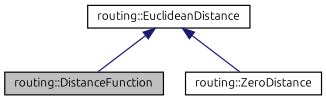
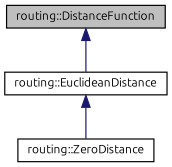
(122, 54) -> (86, 56)
